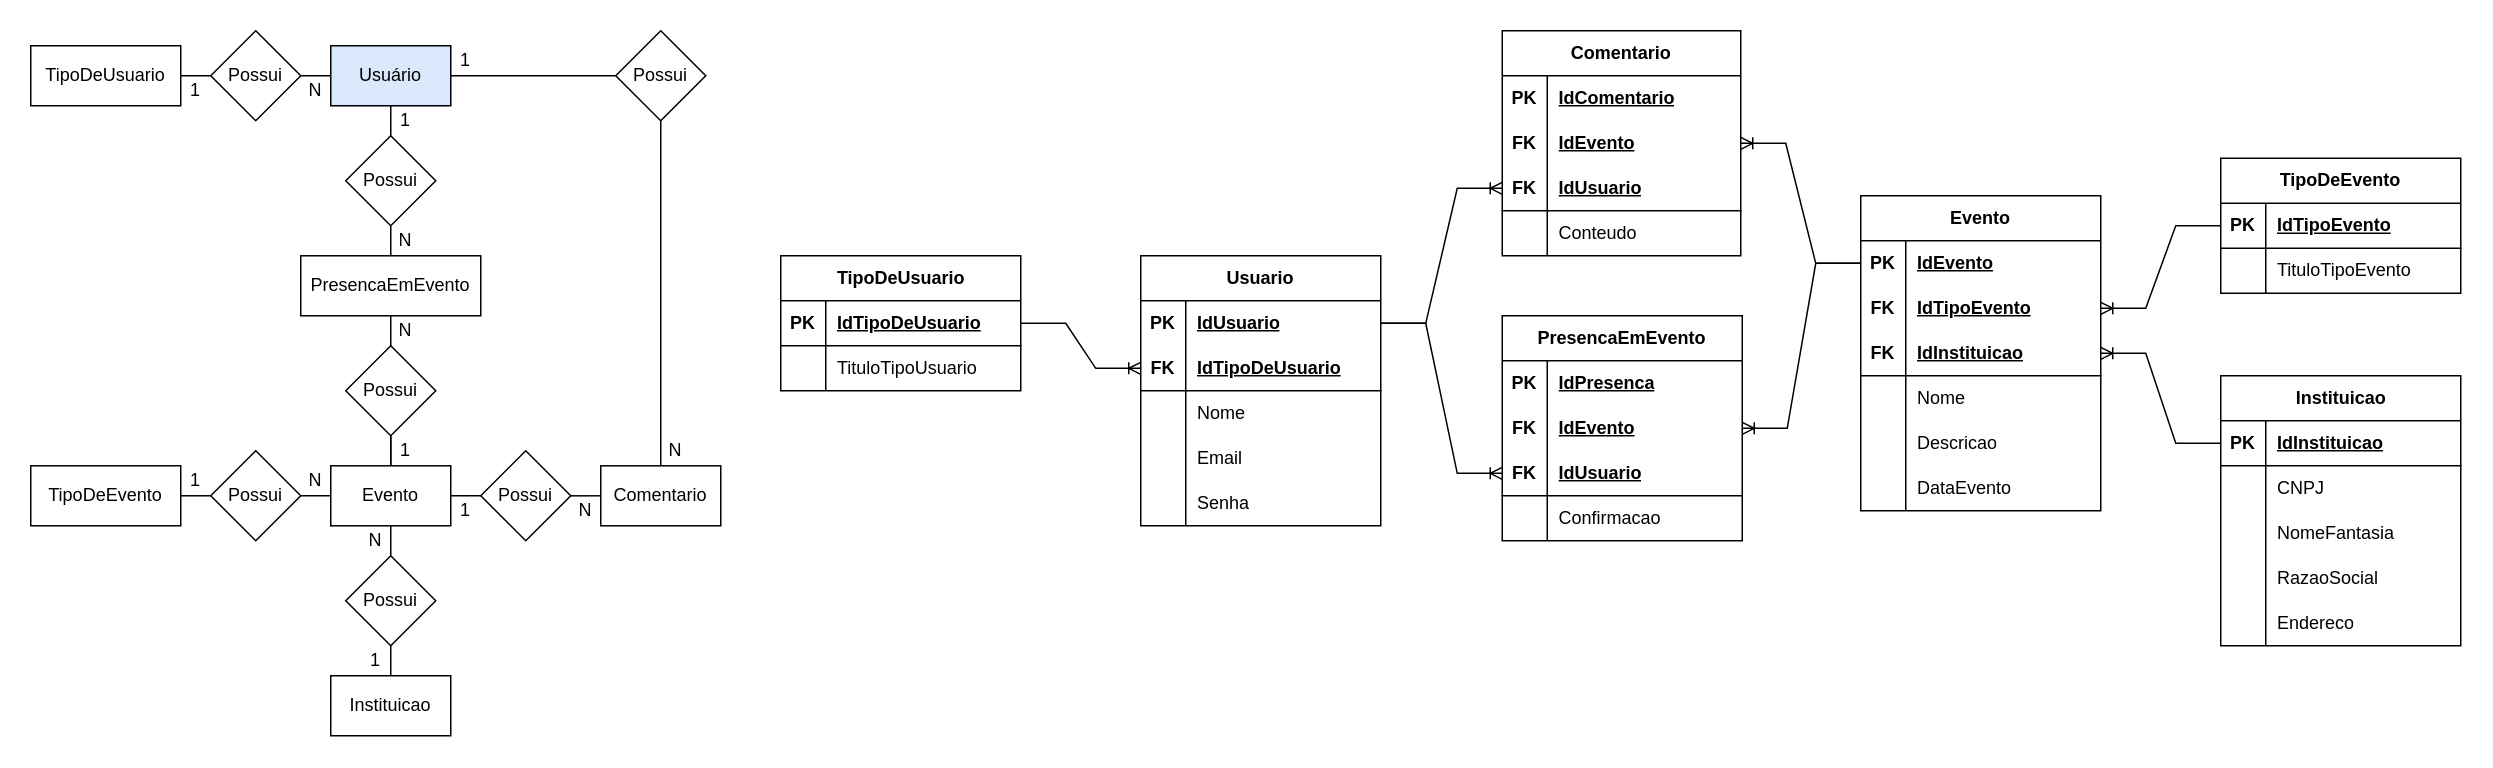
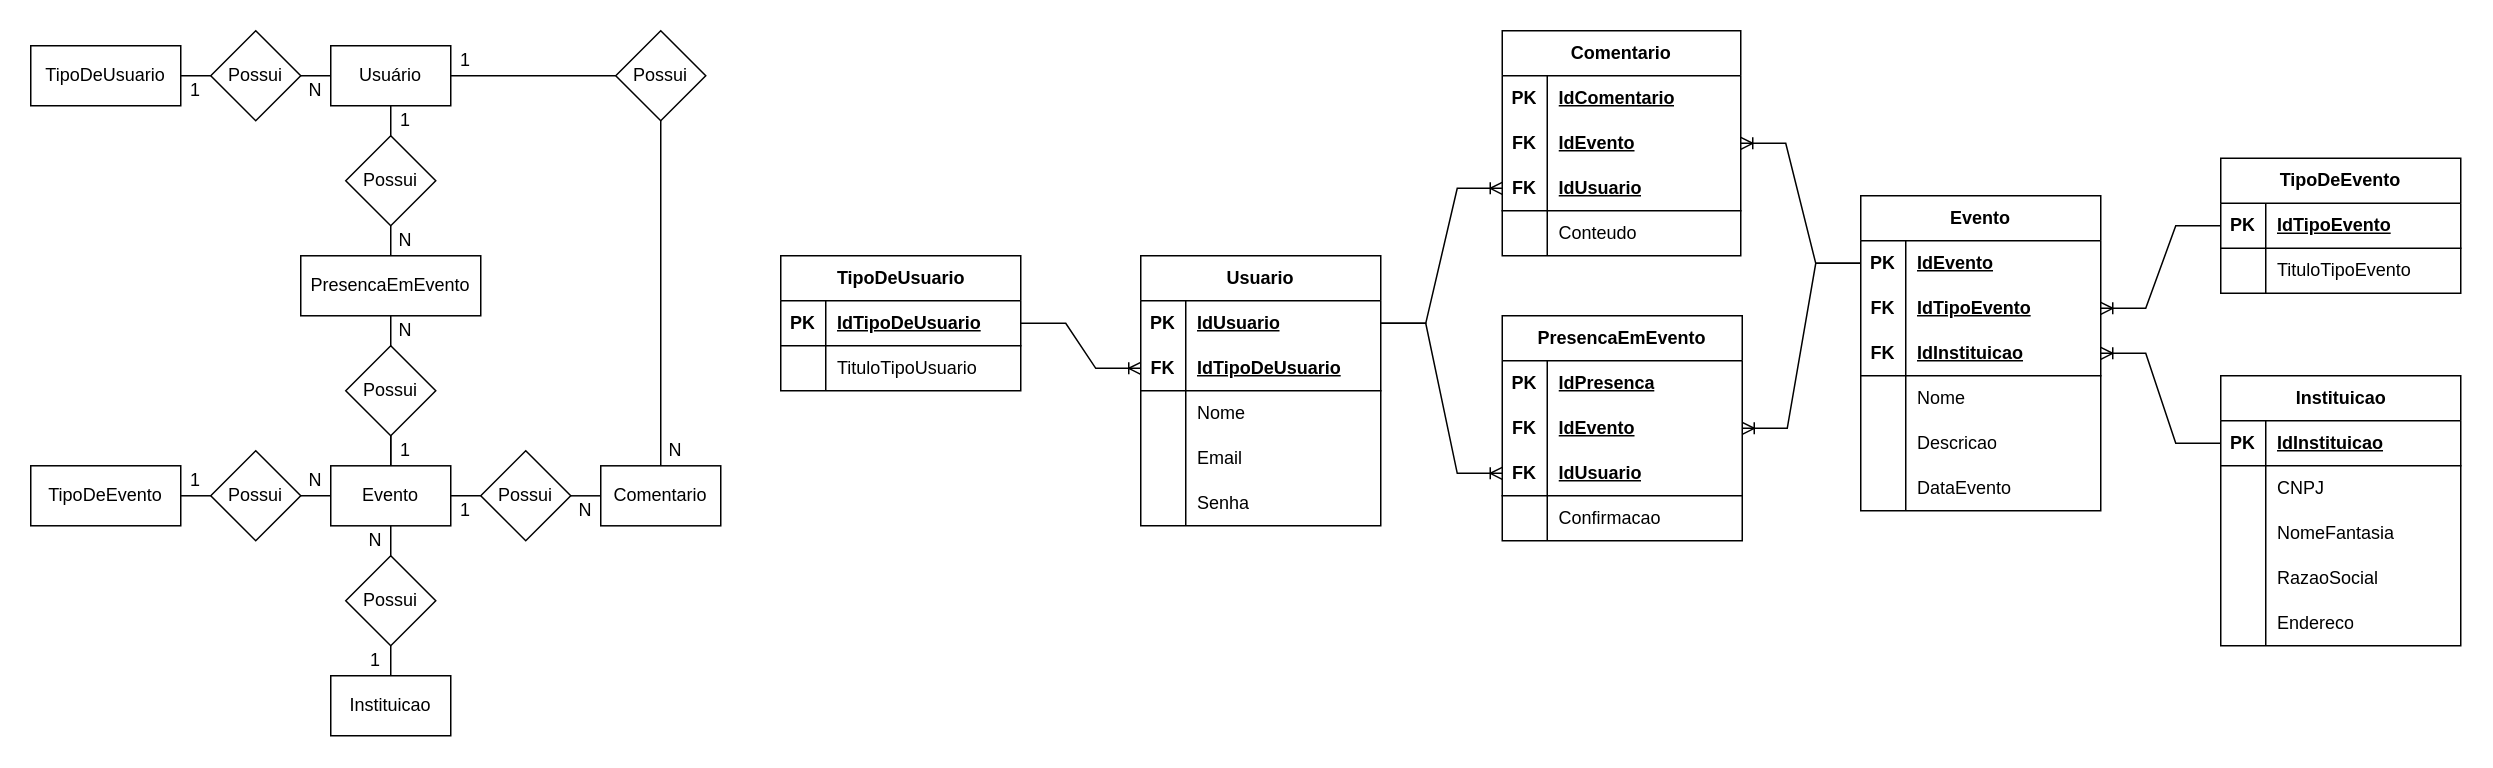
(391, 76) -> (391, 76)
